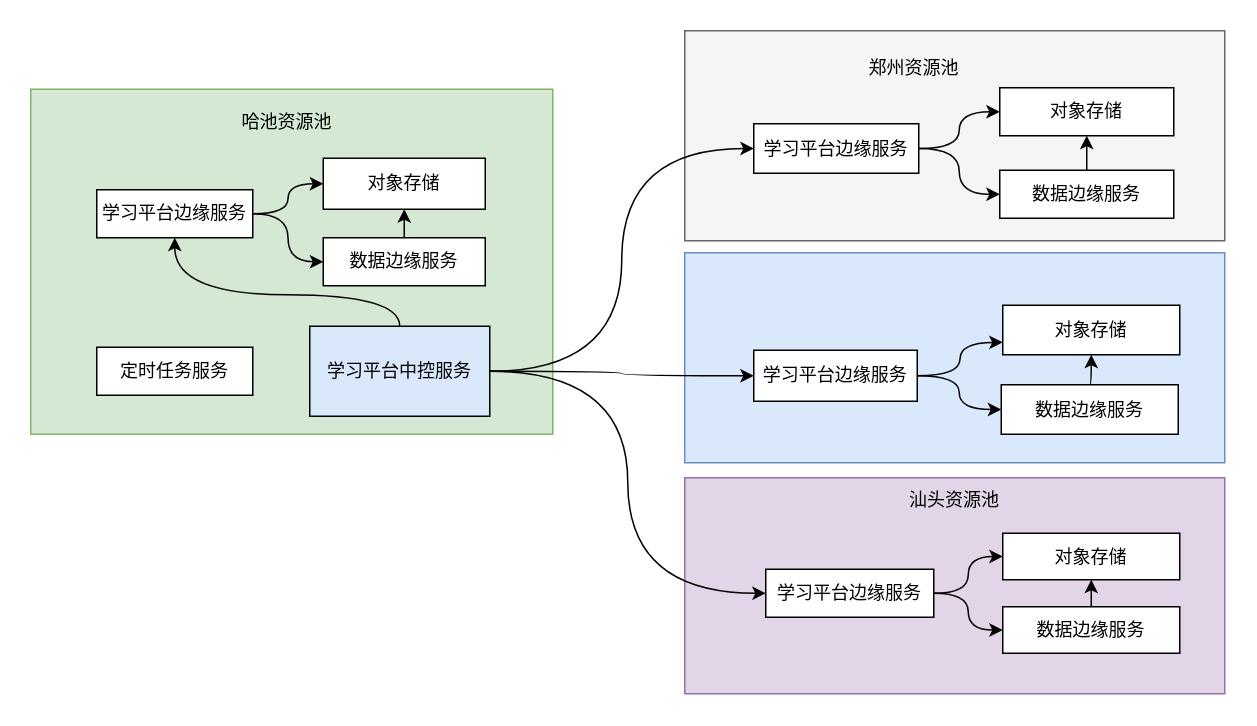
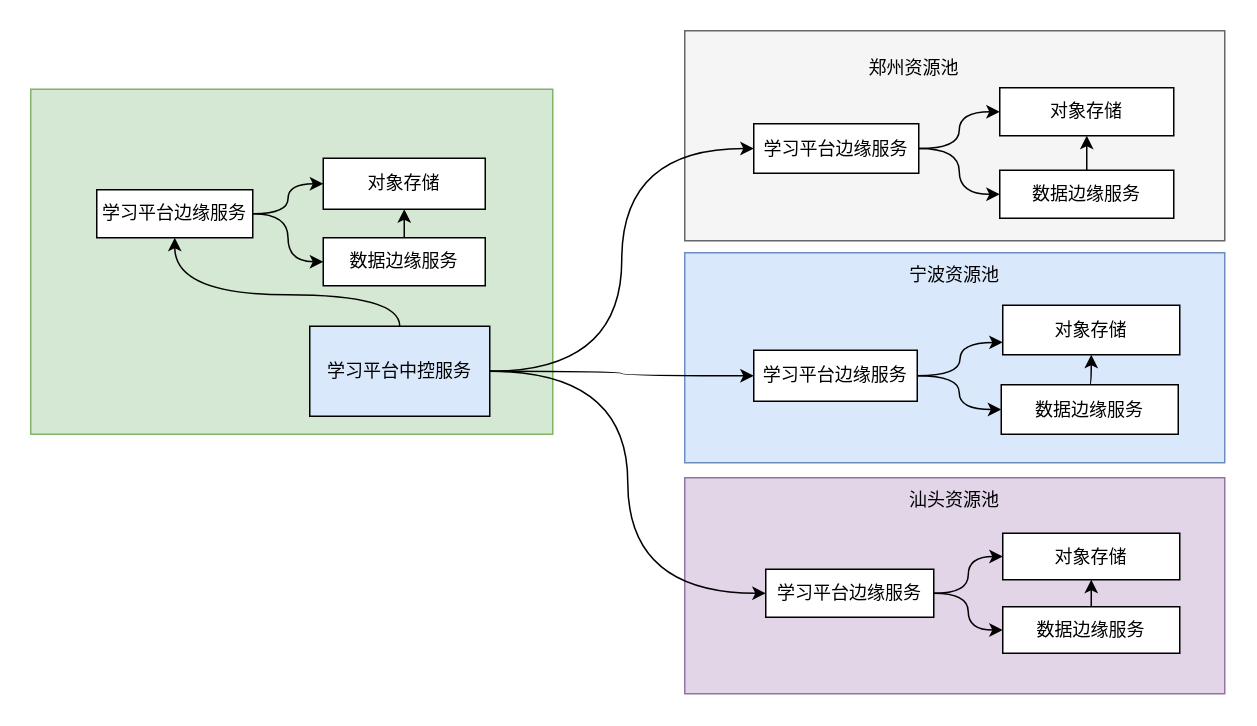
(287, 122) -> none
none -> (955, 275)
(175, 371) -> none
